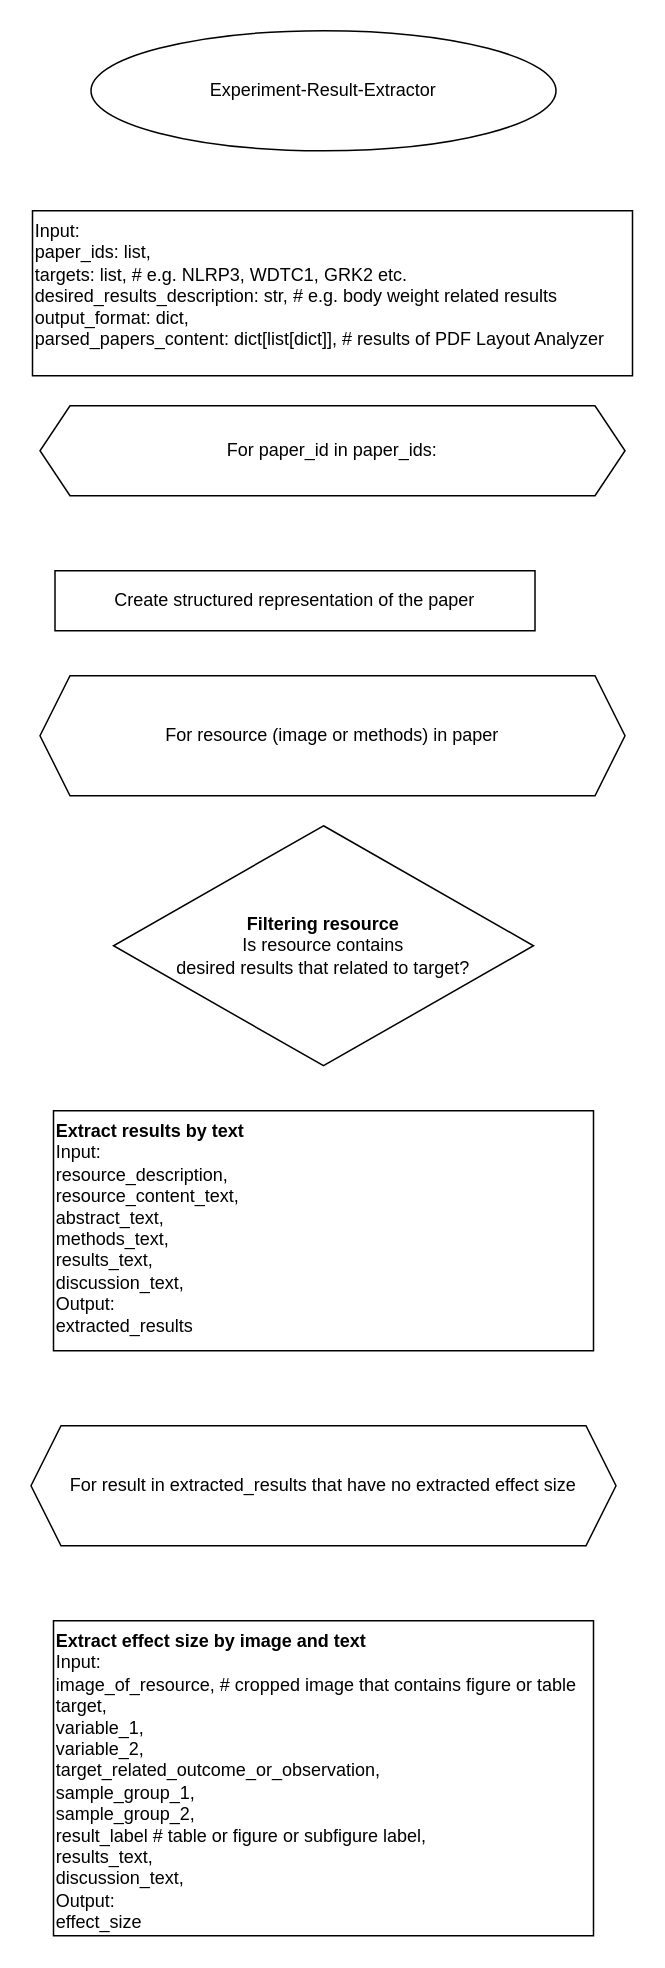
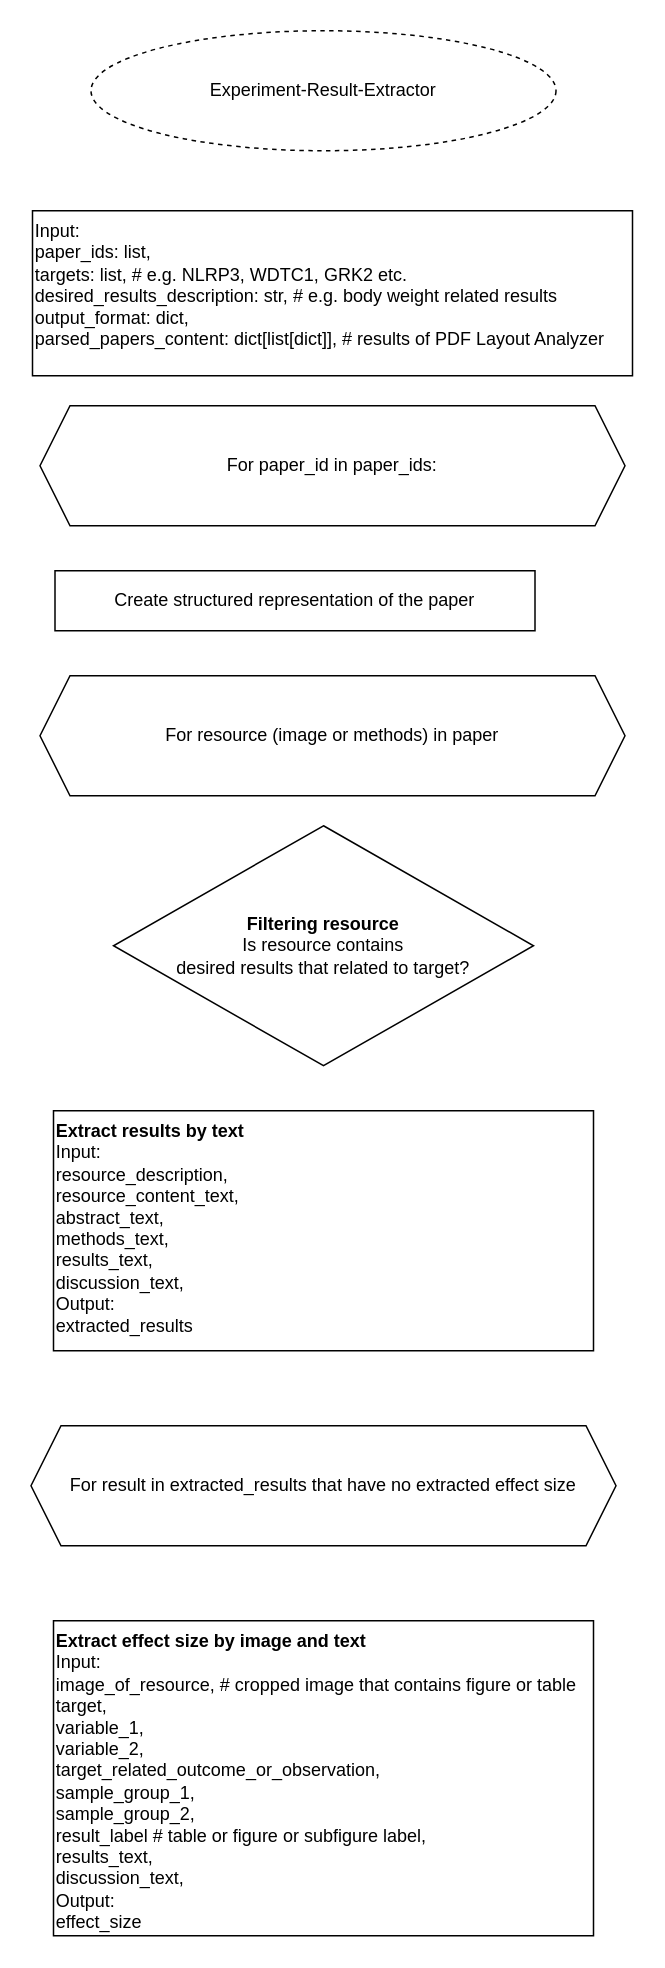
(323, 91) -> (323, 91)
(332, 451) -> (332, 466)
